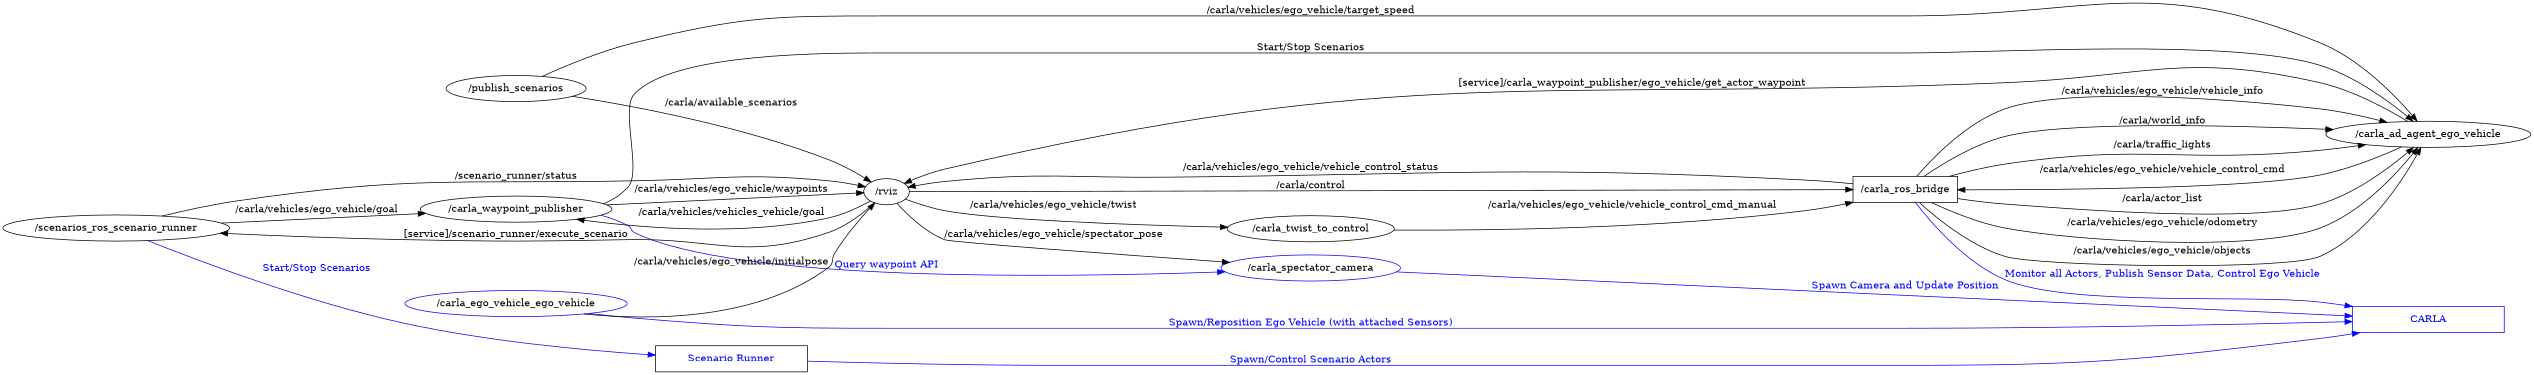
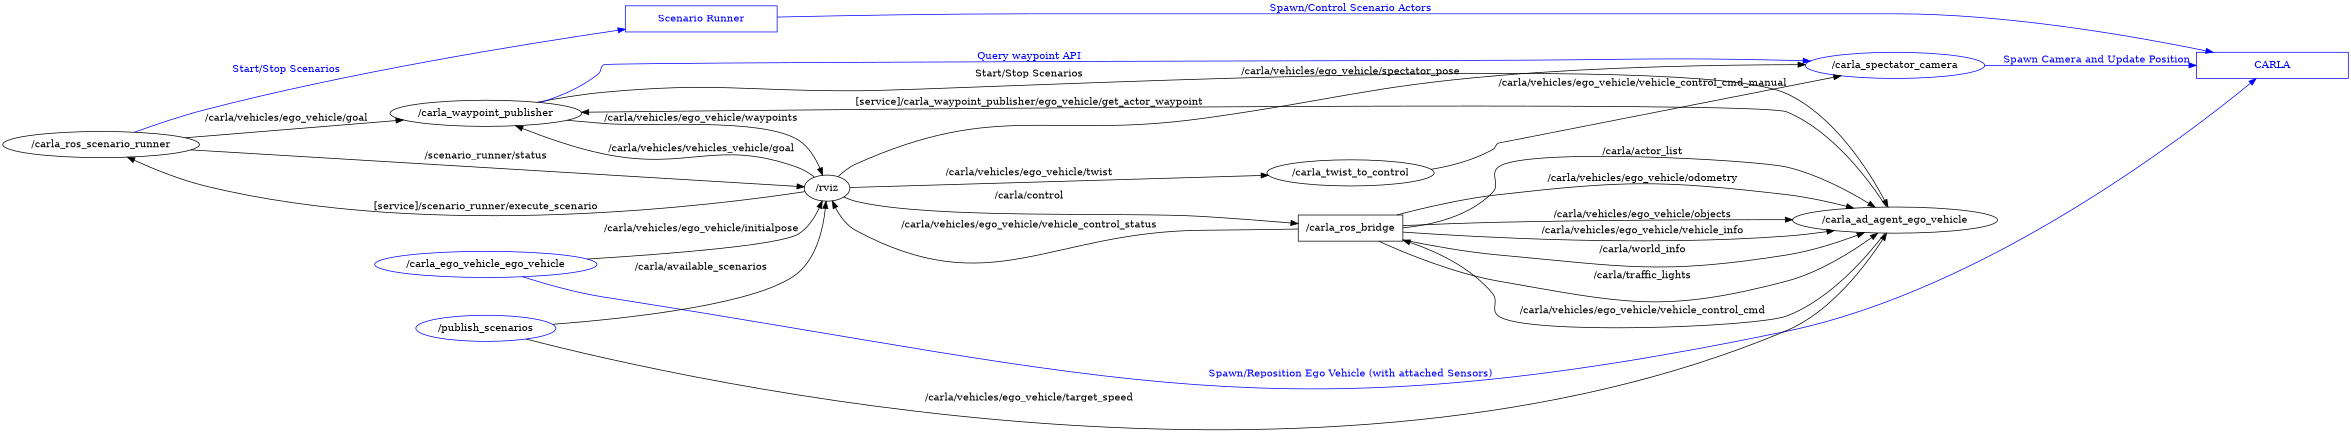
(516, 89) -> (486, 328)
(1661, 90) -> (1224, 107)
(1620, 226) -> (1630, 117)
(116, 228) -> (101, 145)
(2115, 297) -> none
(731, 359) -> (701, 19)
